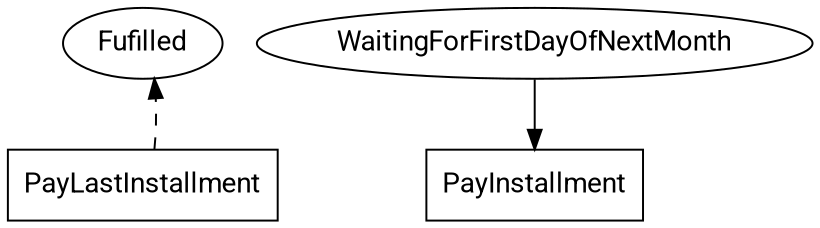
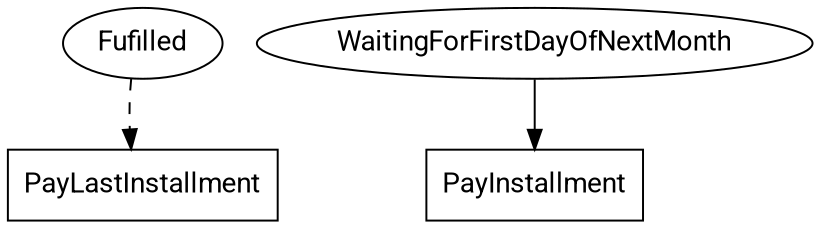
(156, 124) -> (130, 104)
